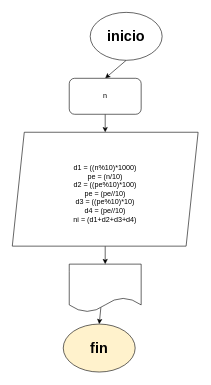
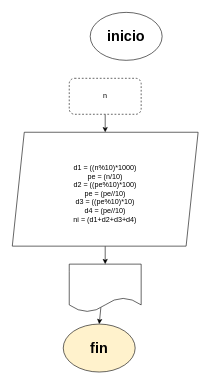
(117, 68) -> none
(105, 96) -> (105, 96)
